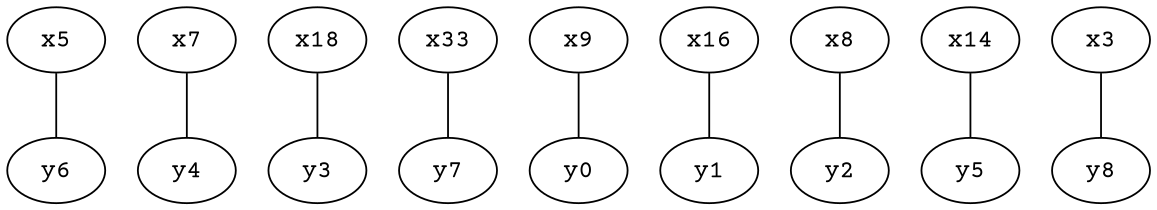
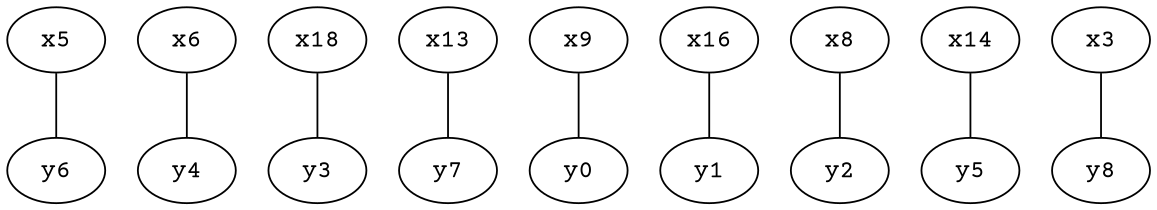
(187, 40) -> (187, 40)
(448, 40) -> (448, 40)
